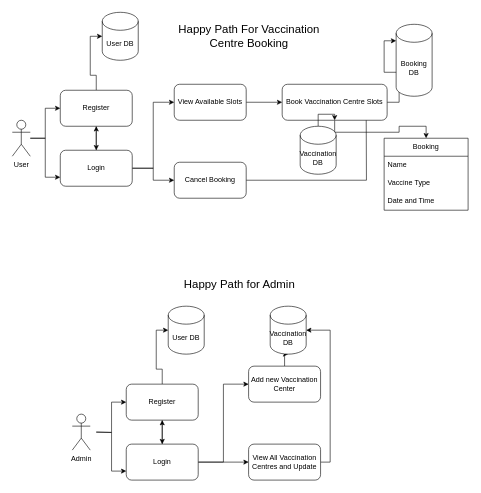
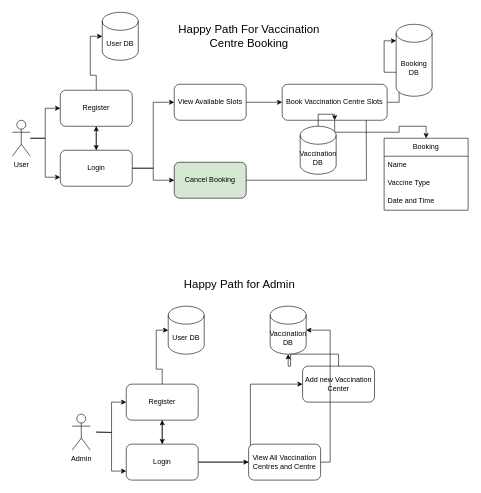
(210, 180) -> (210, 180)
(285, 384) -> (339, 384)
(285, 462) -> (285, 462)
